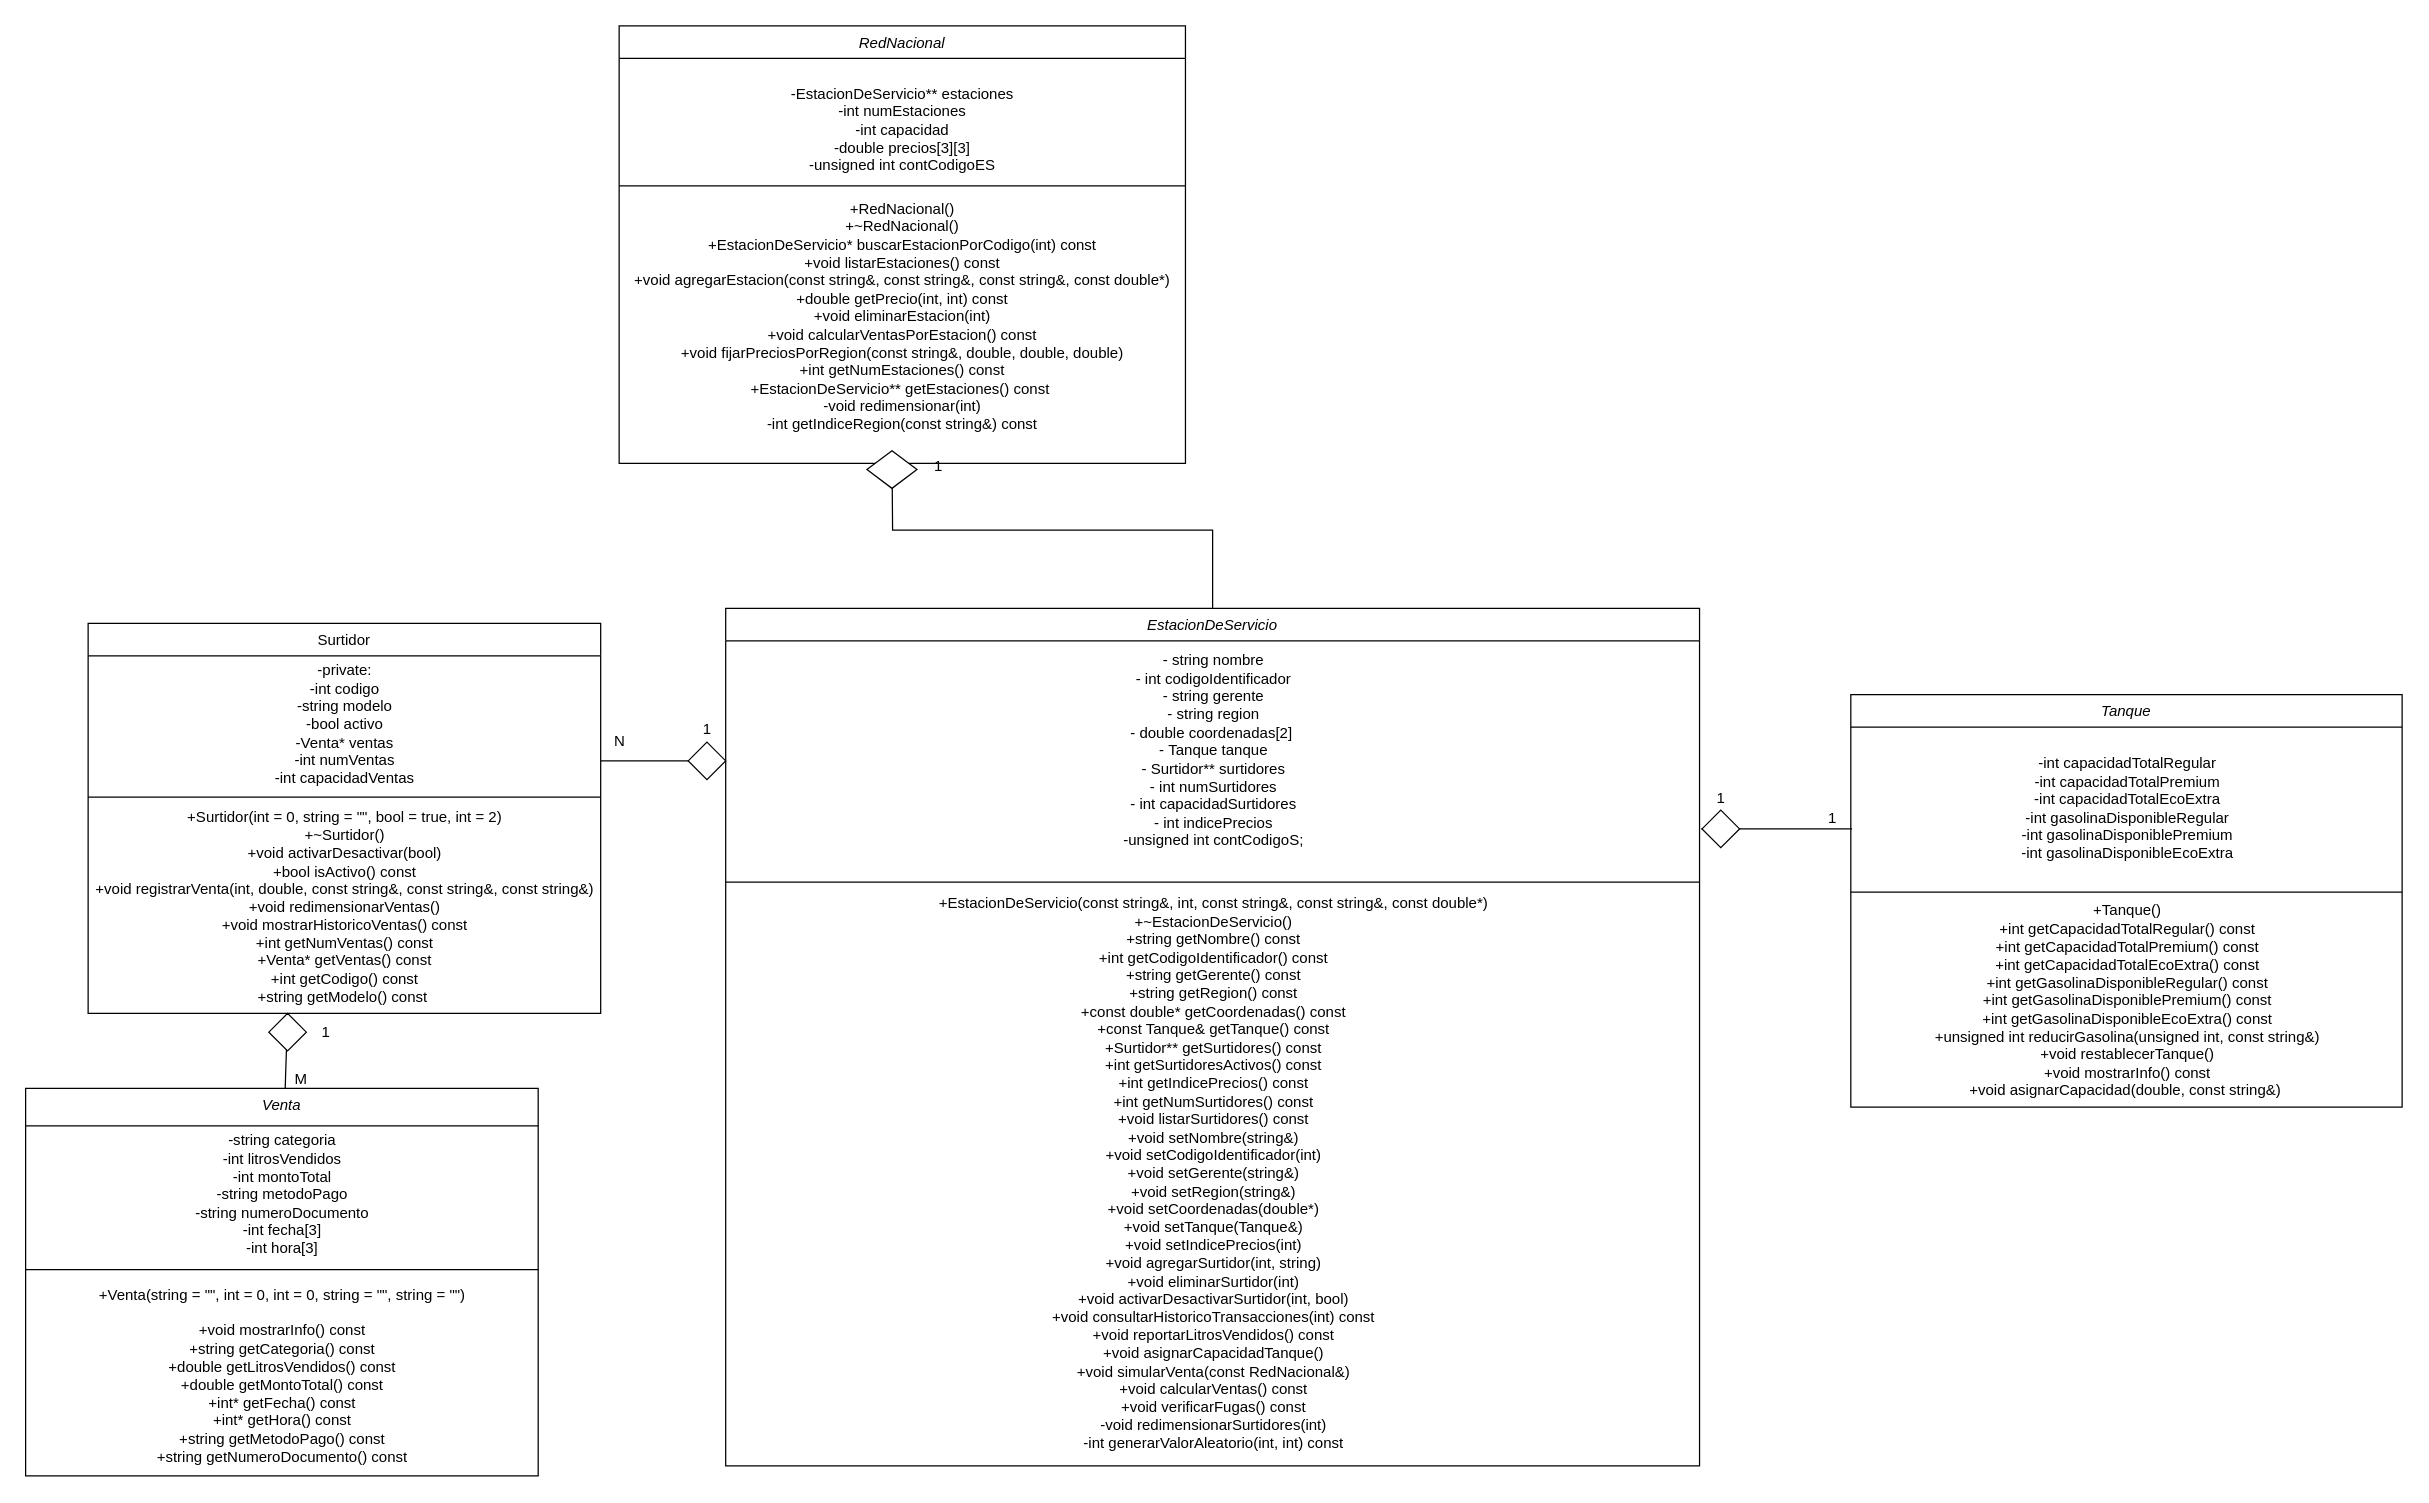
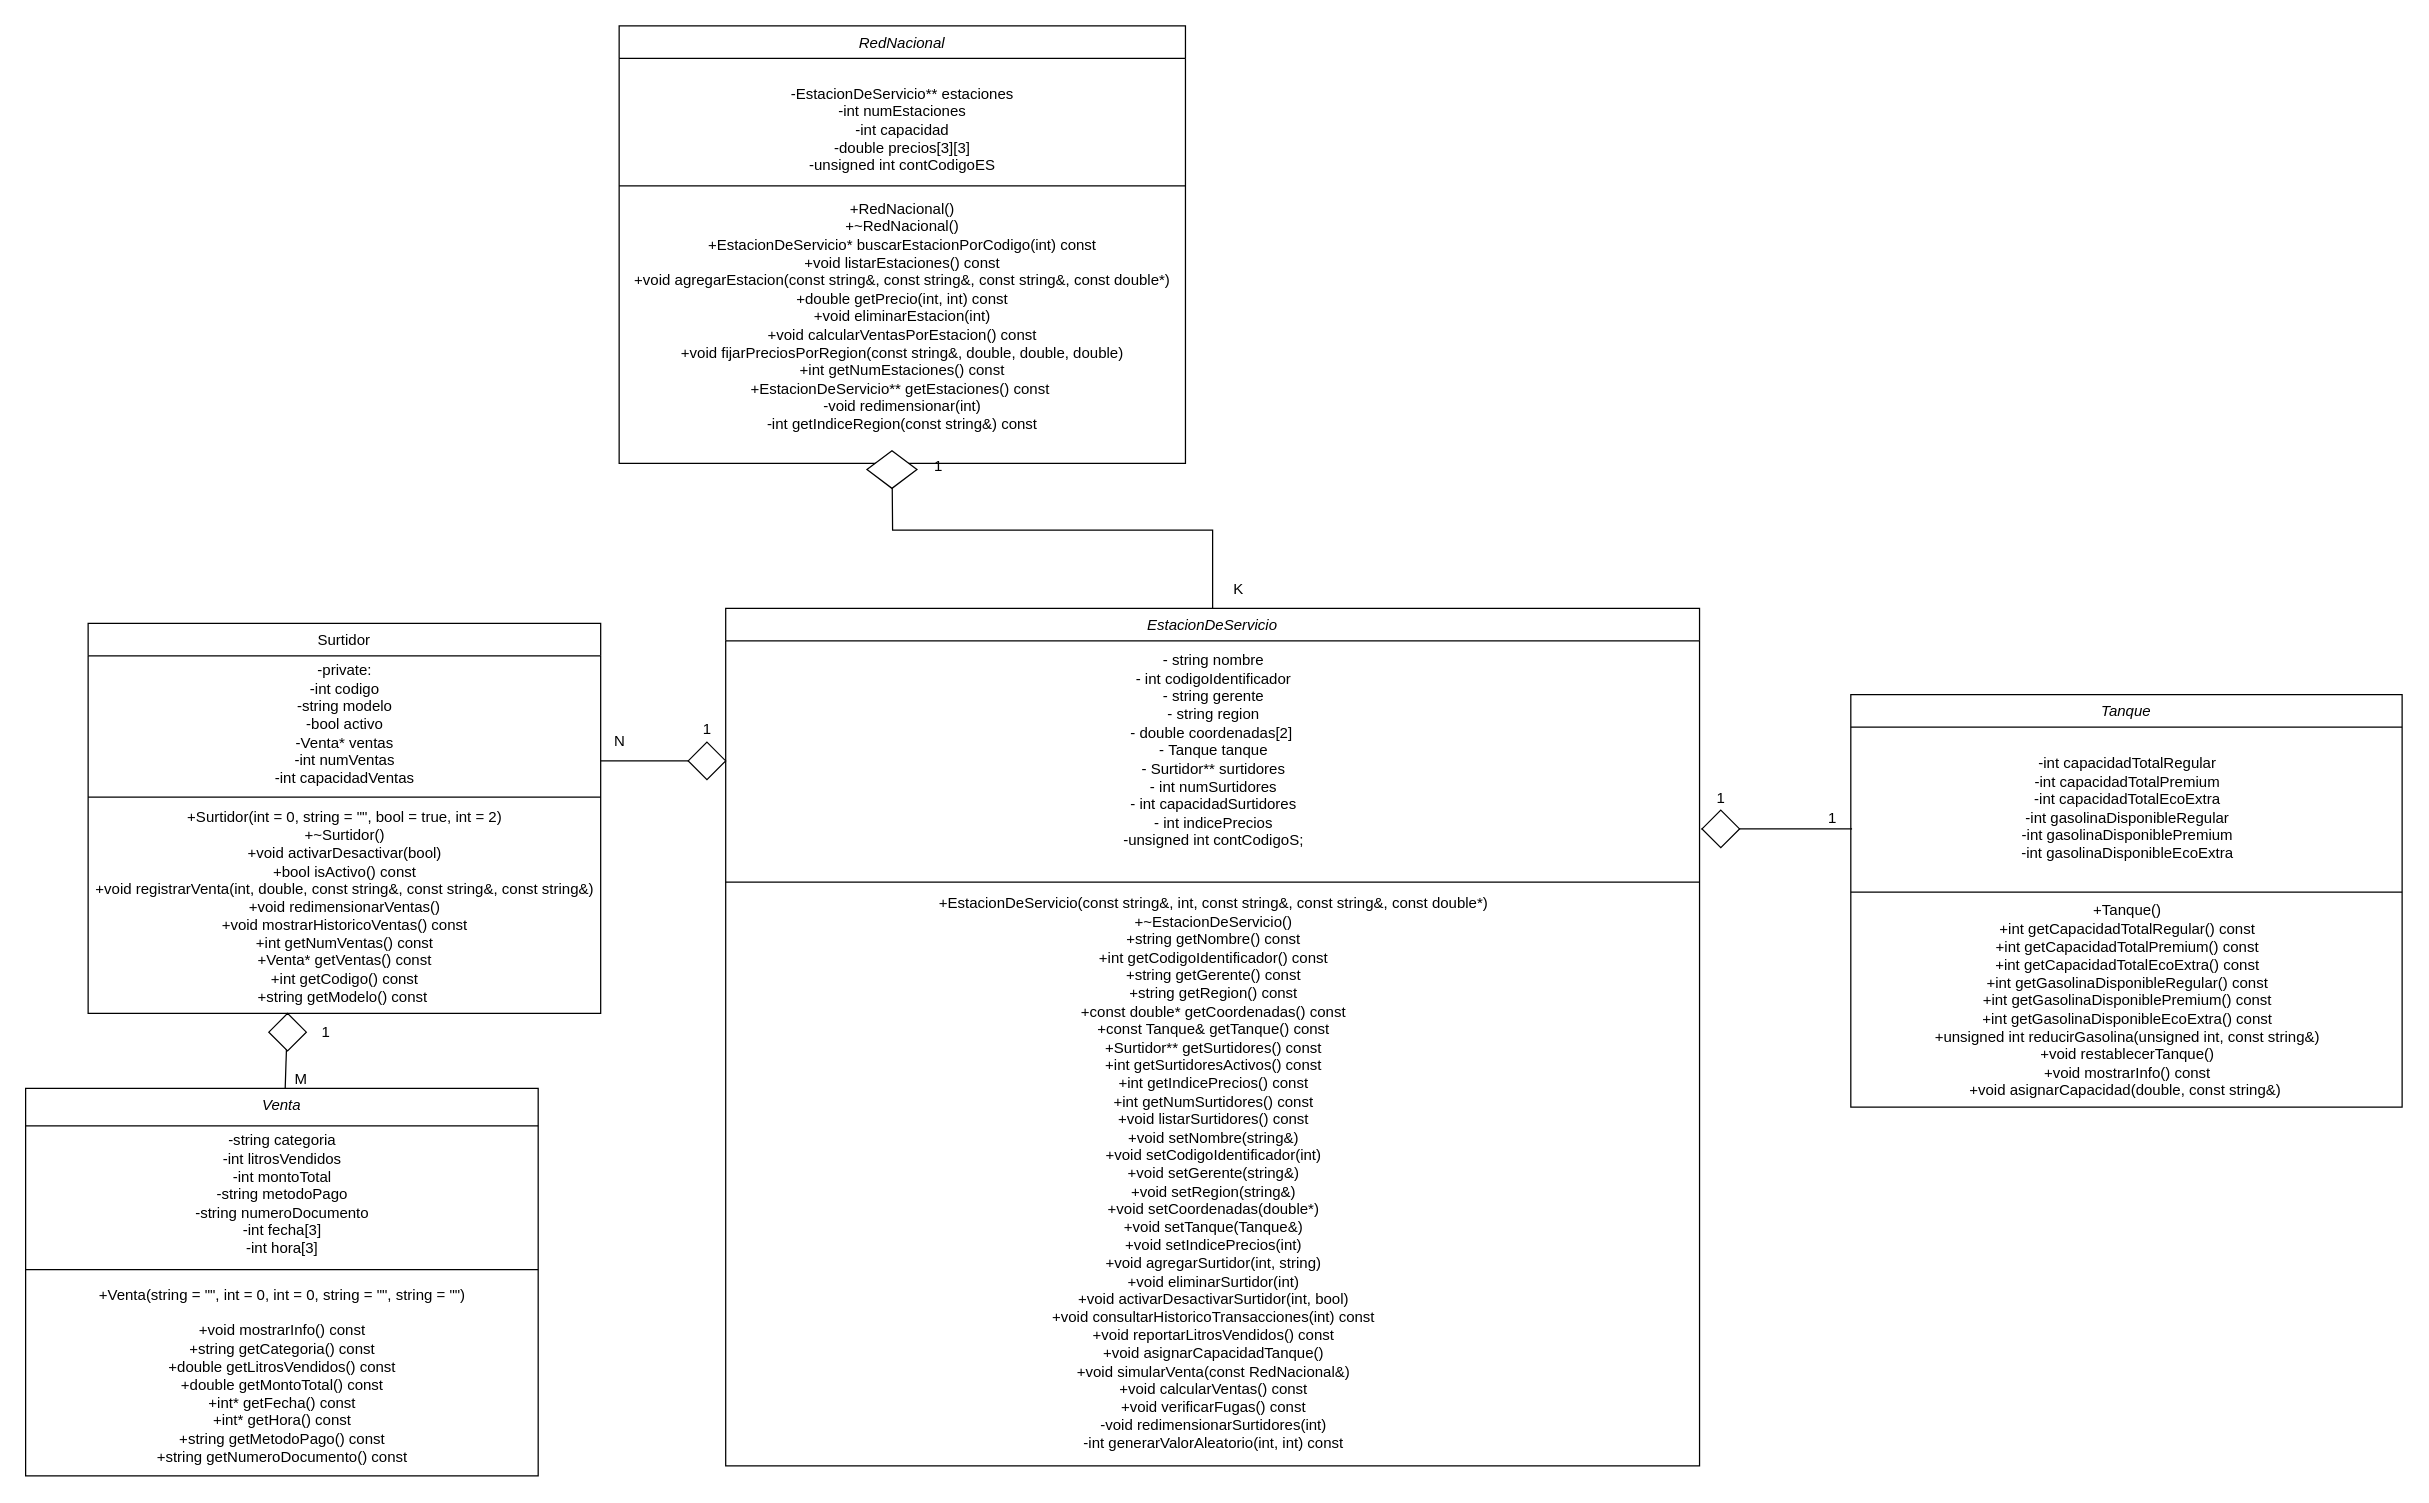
none -> (1238, 589)
